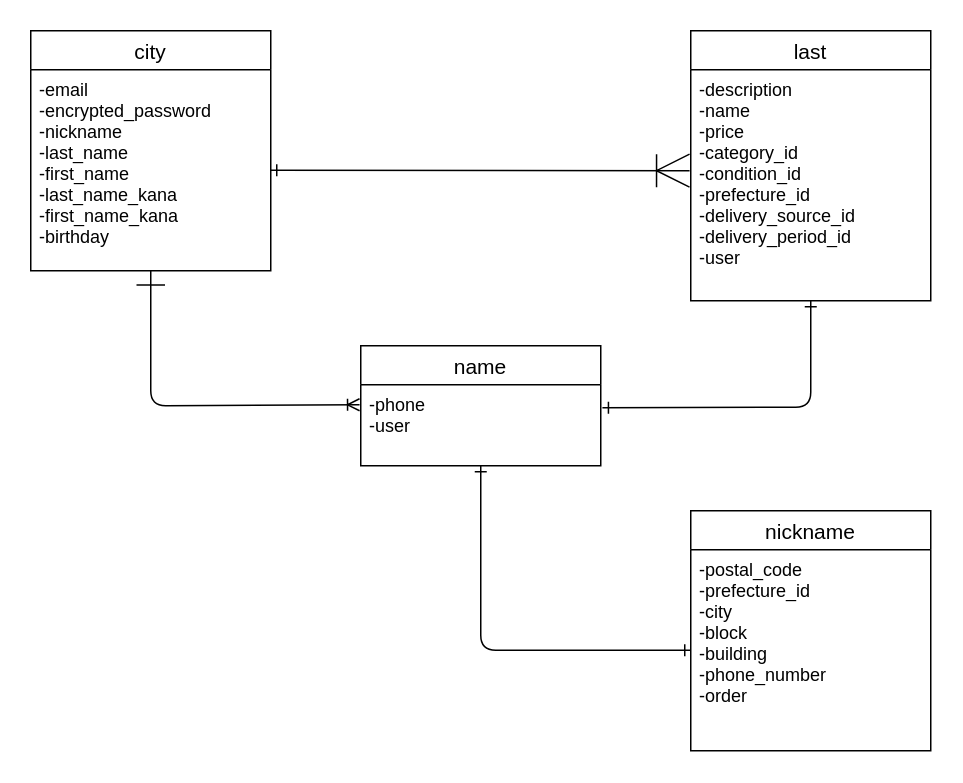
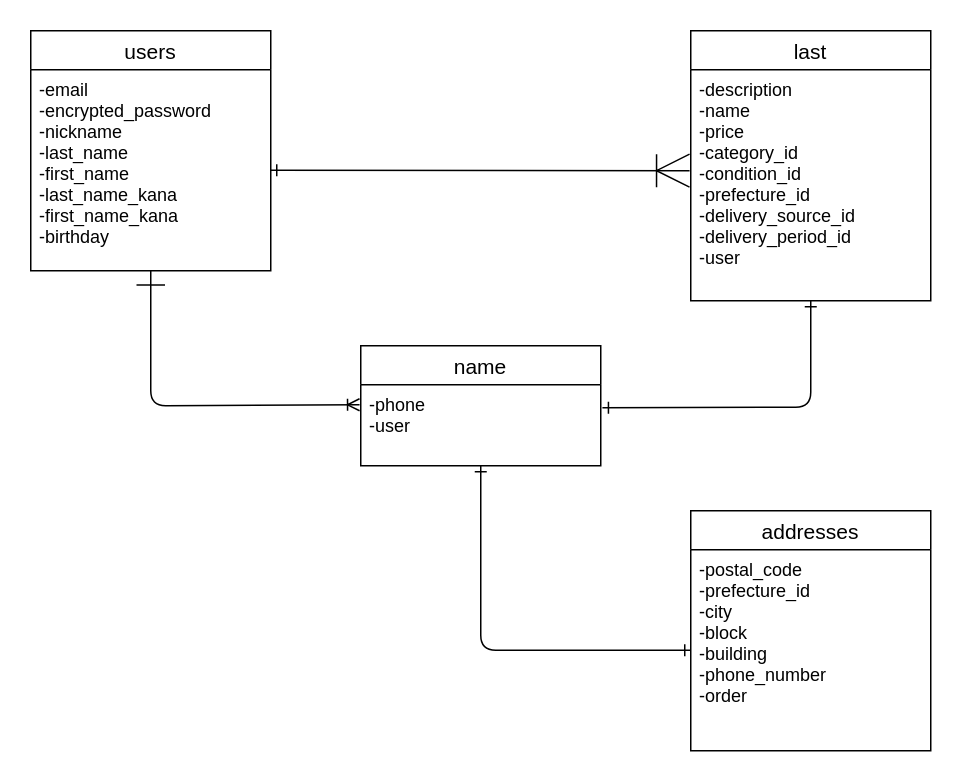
(150, 52) -> (150, 52)
(810, 532) -> (810, 532)
